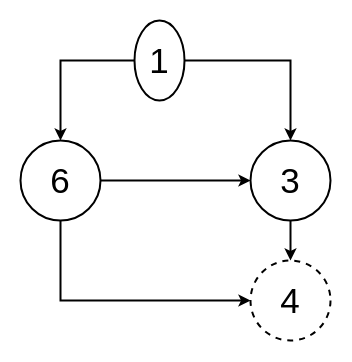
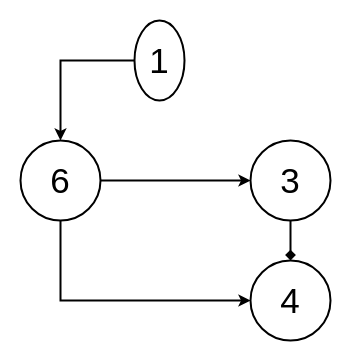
(273, 61) -> none
(291, 250) -> (291, 249)
(291, 301) -> (291, 301)
